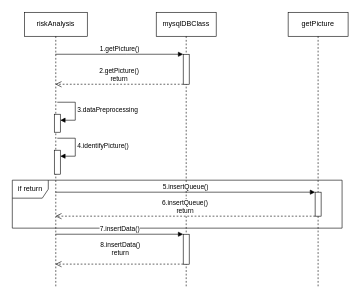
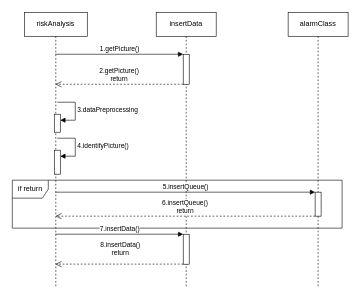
(186, 24) -> (186, 24)
(318, 24) -> (318, 24)
